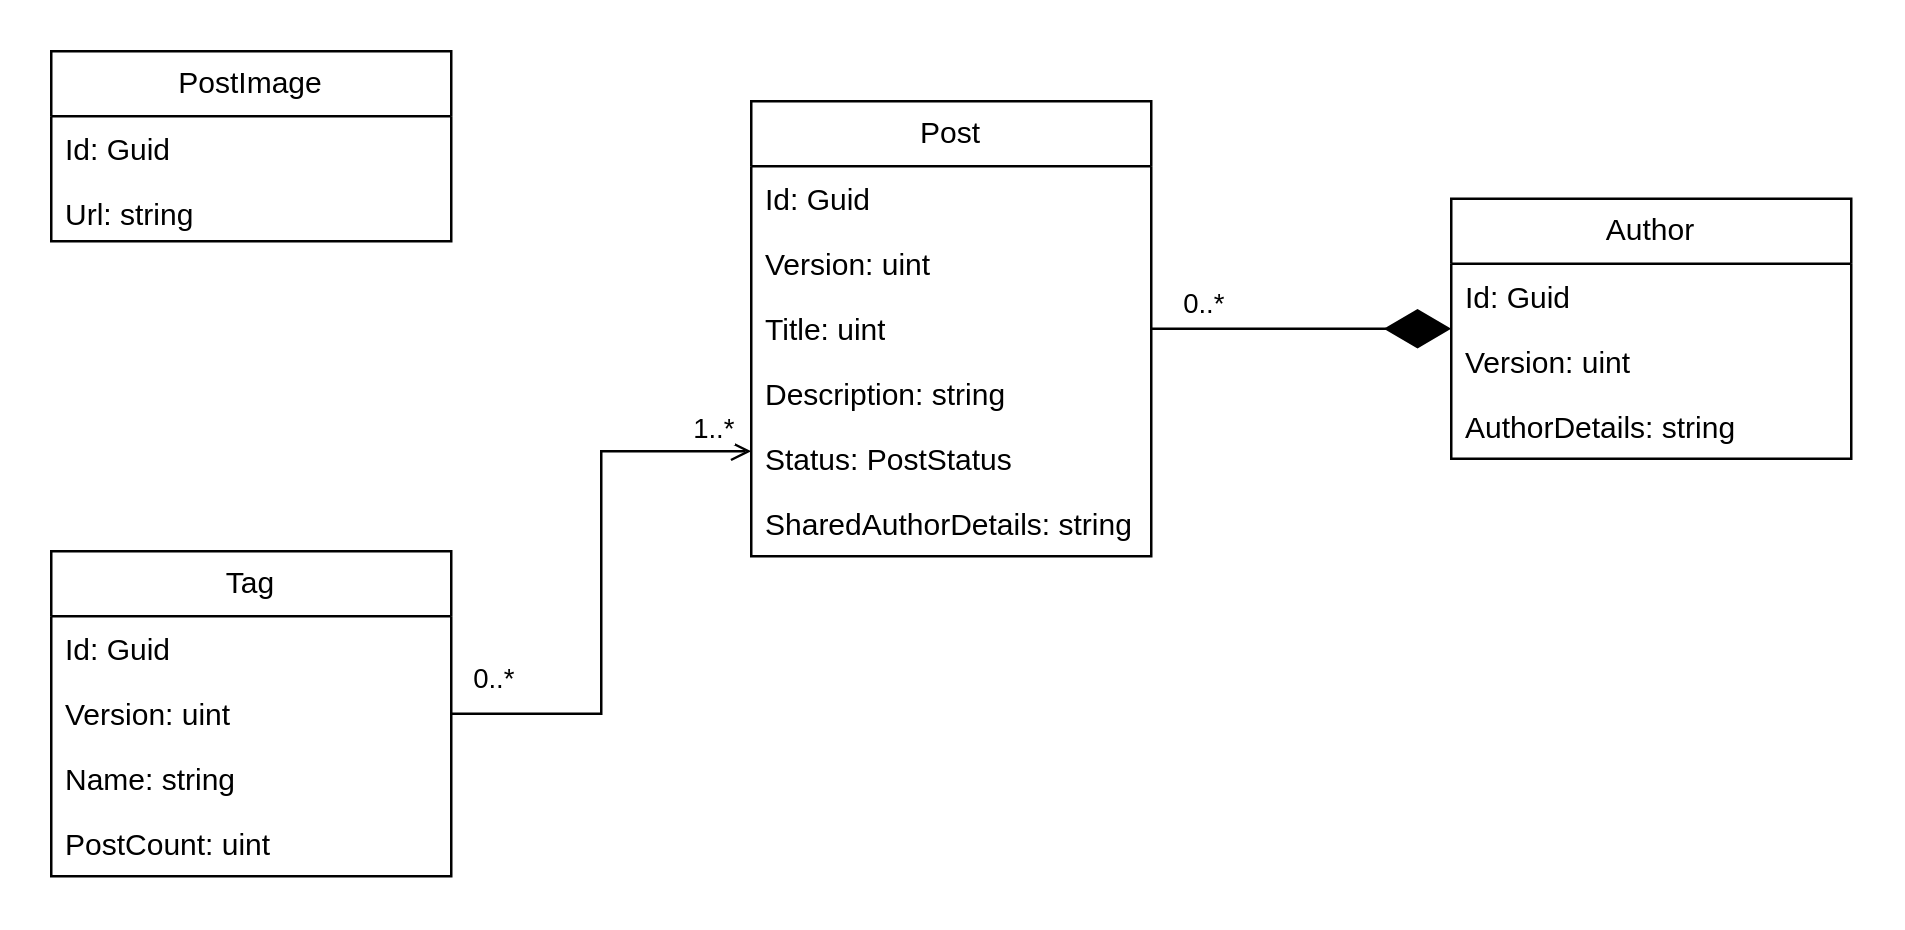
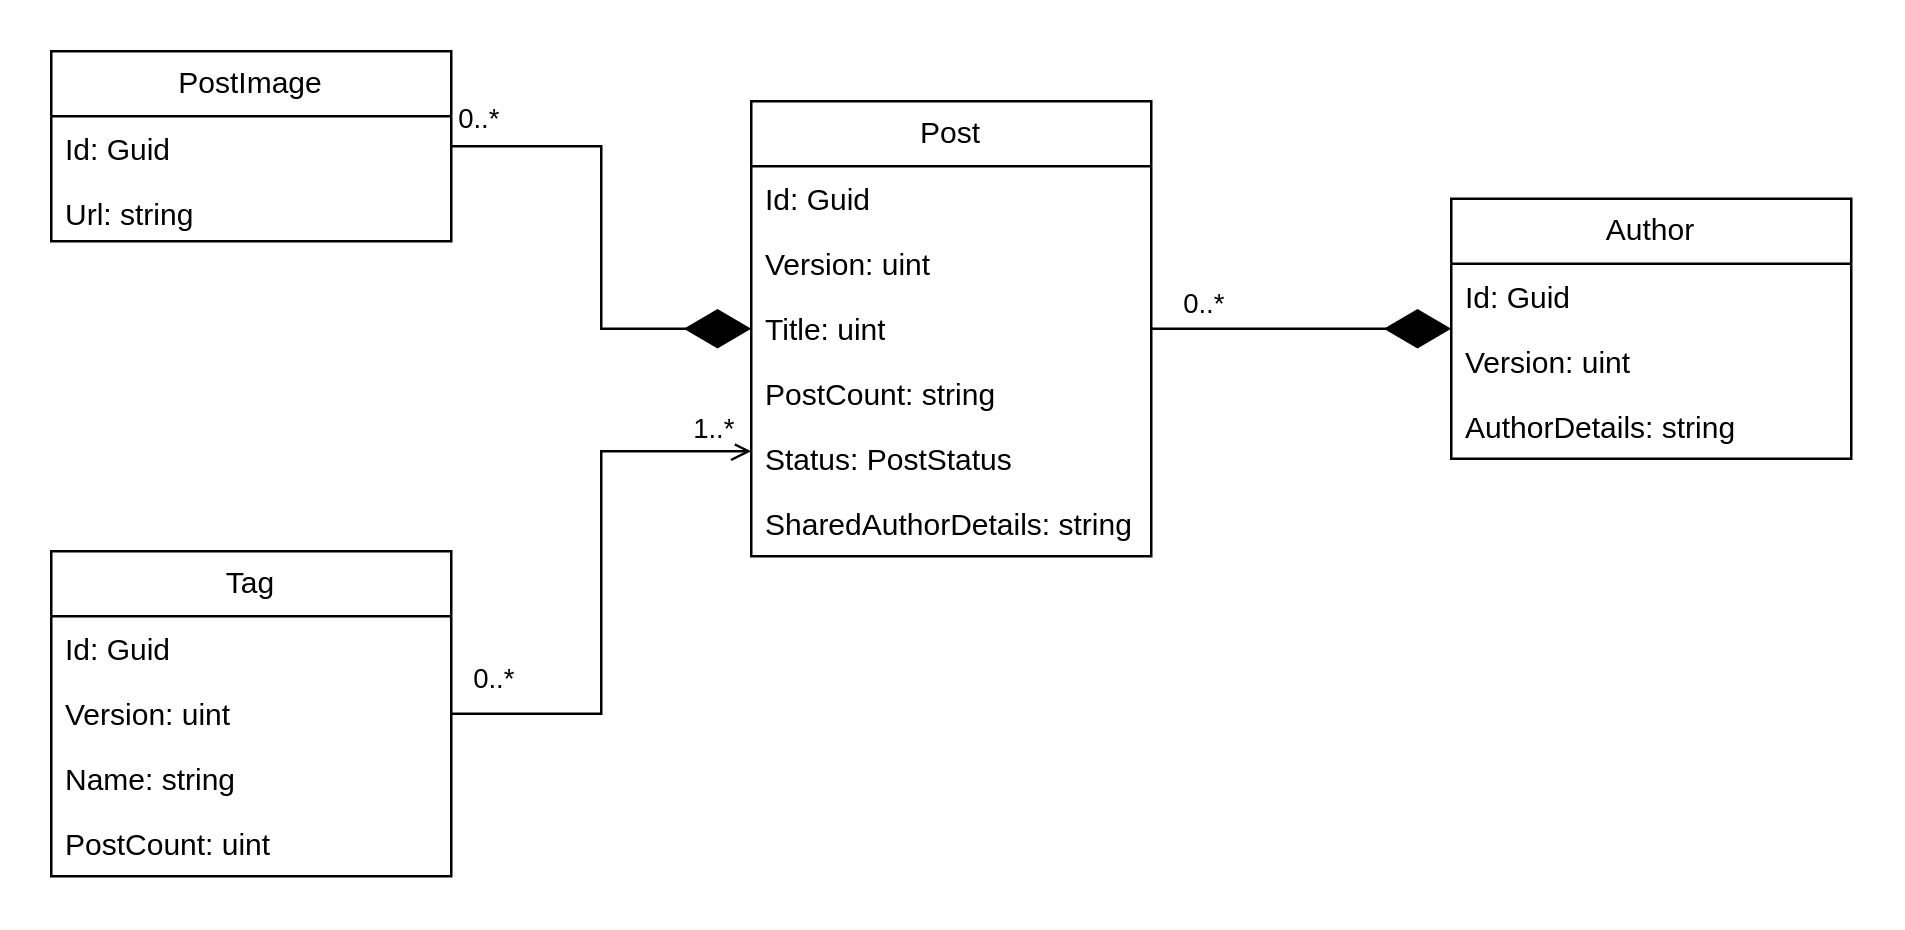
none -> (601, 204)
(906, 397) -> (897, 397)
